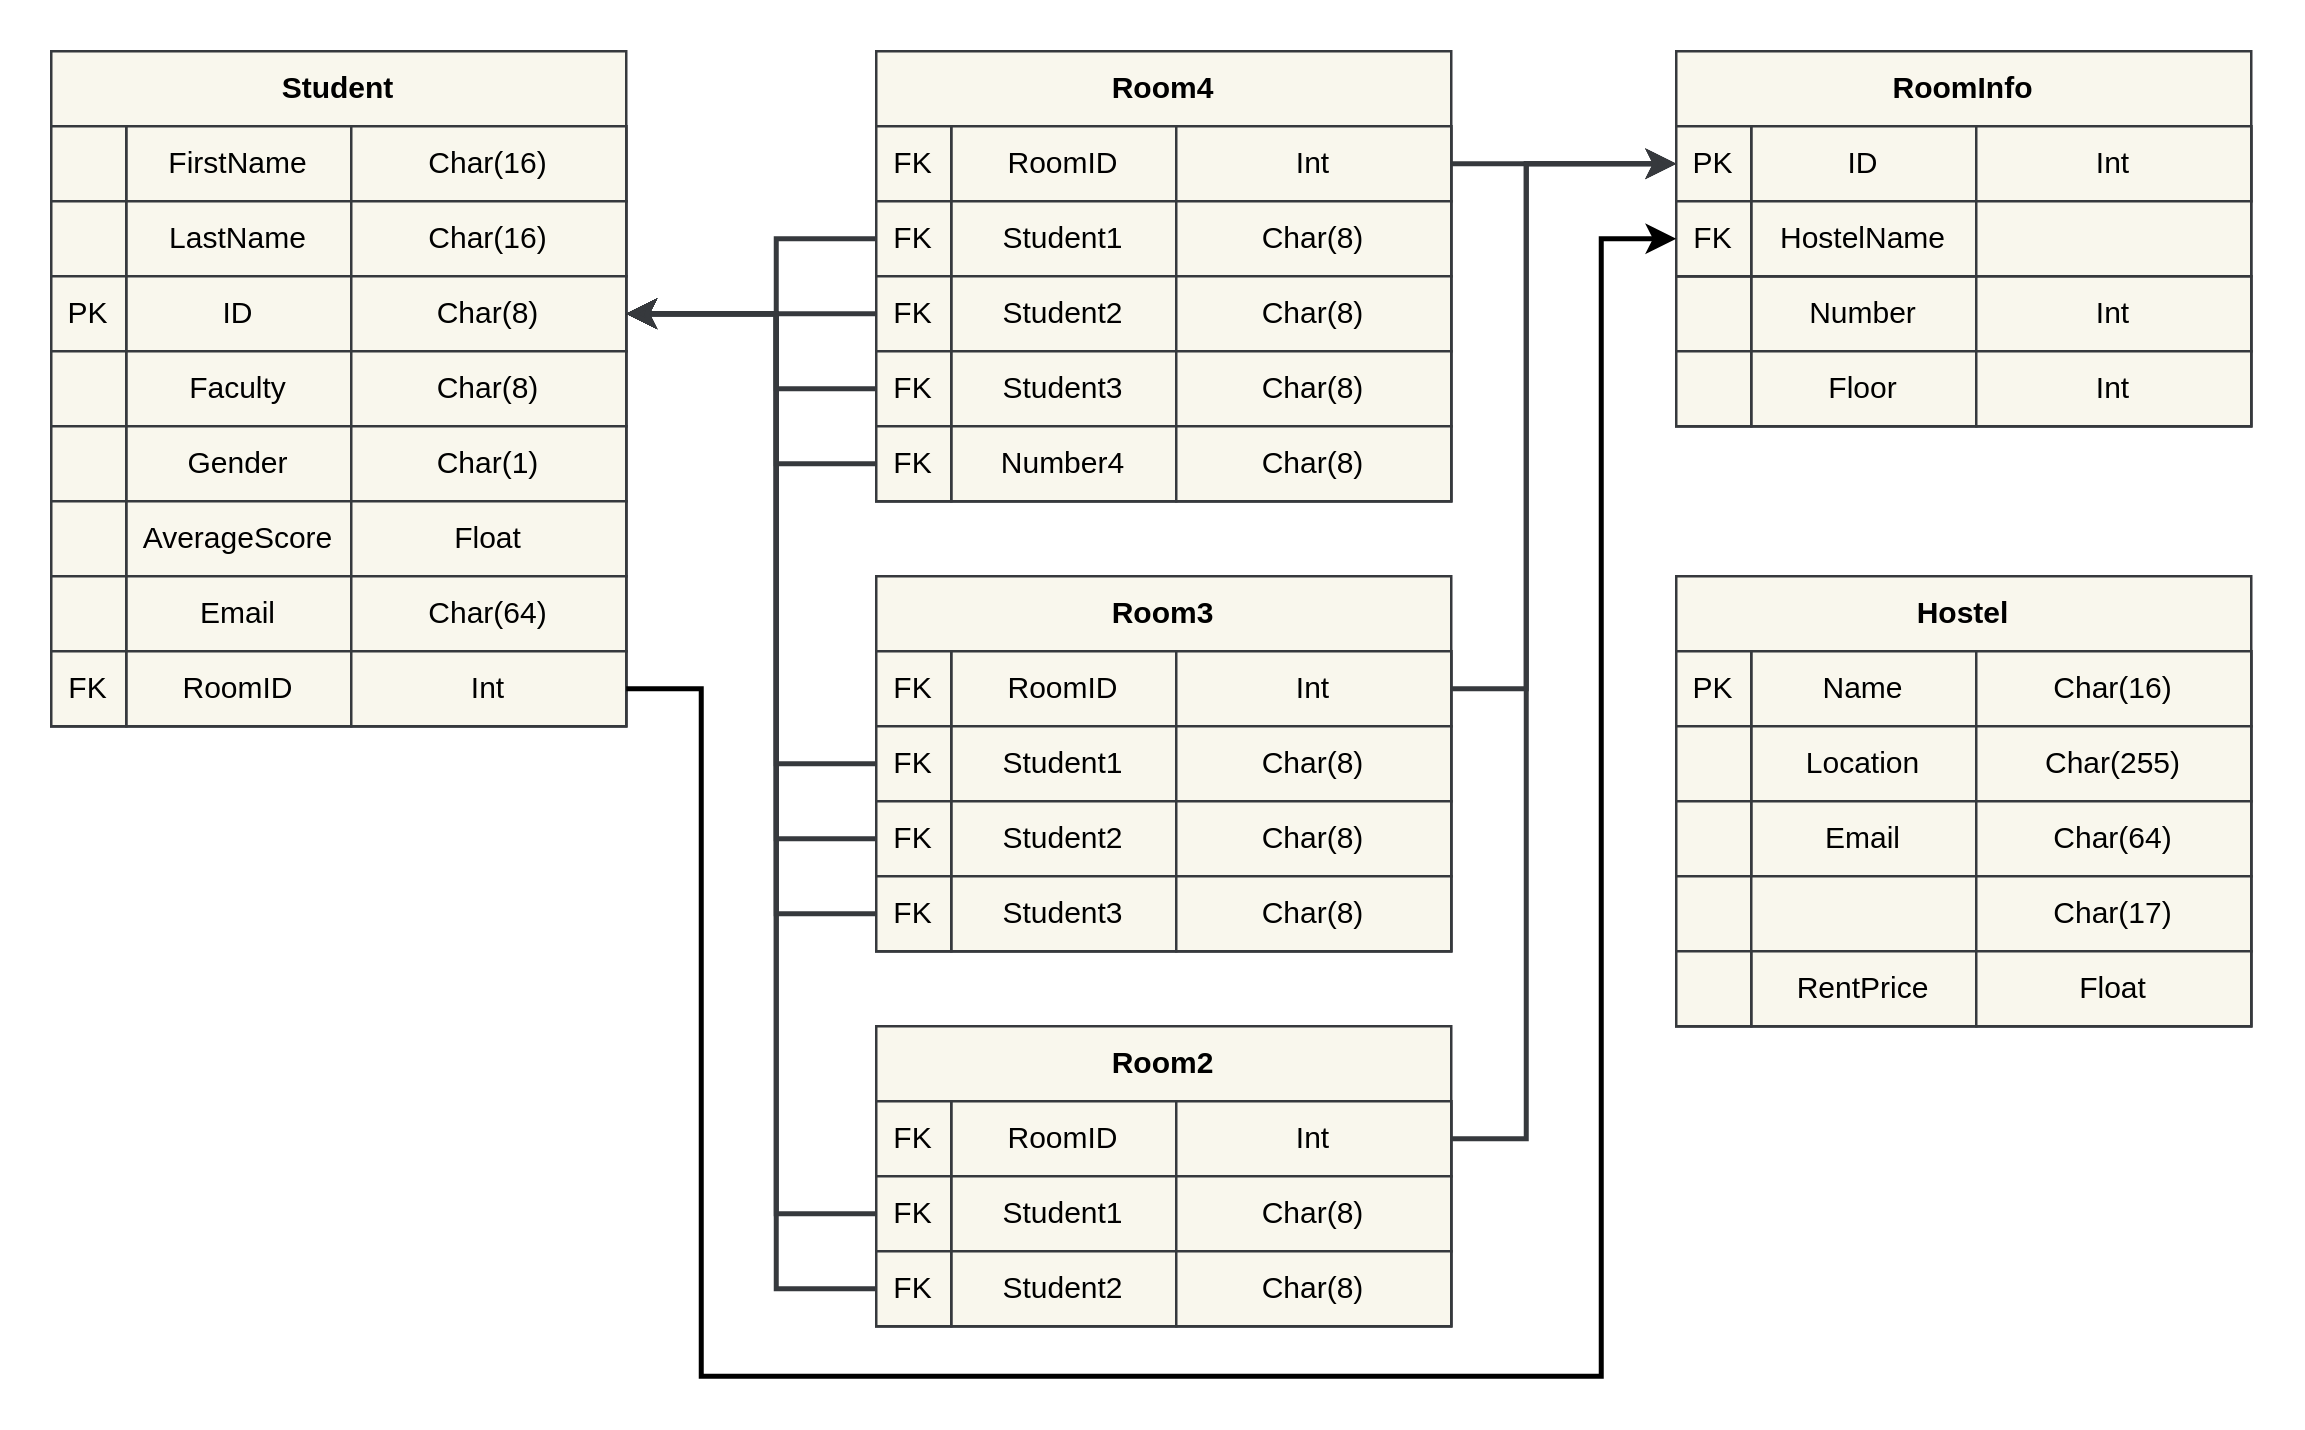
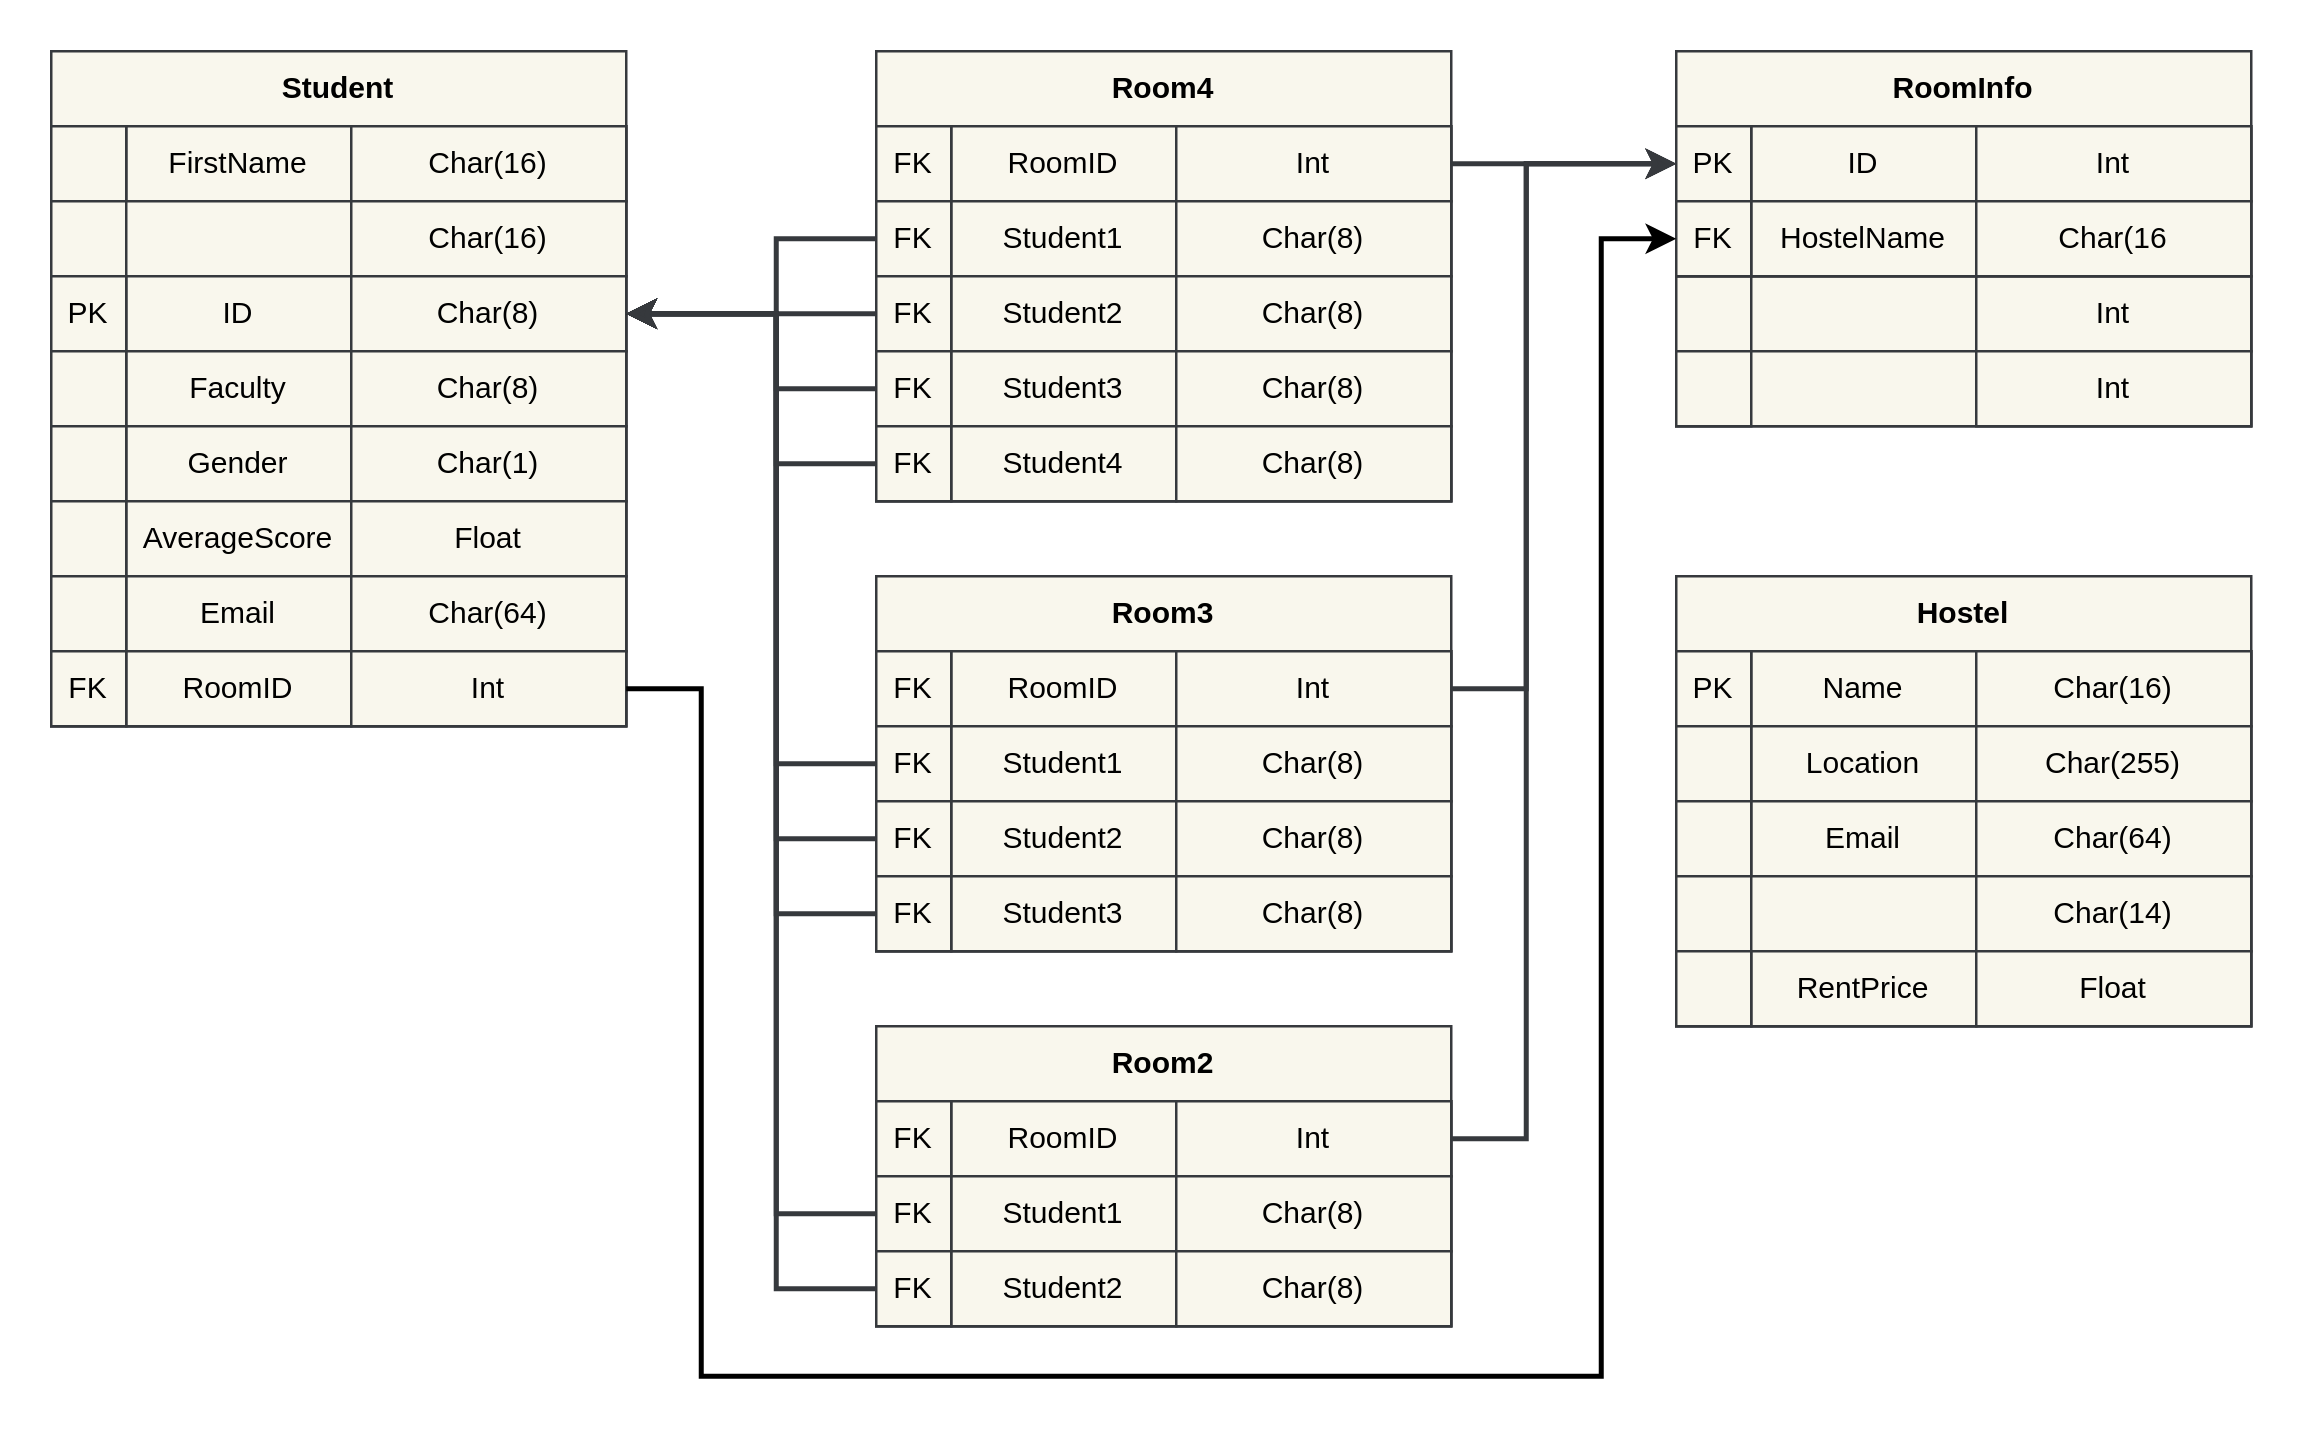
(239, 239) -> none
none -> (2114, 239)
(1864, 314) -> none
(1864, 389) -> none
(1064, 464) -> (1064, 464)
(2114, 914) -> (2114, 914)
